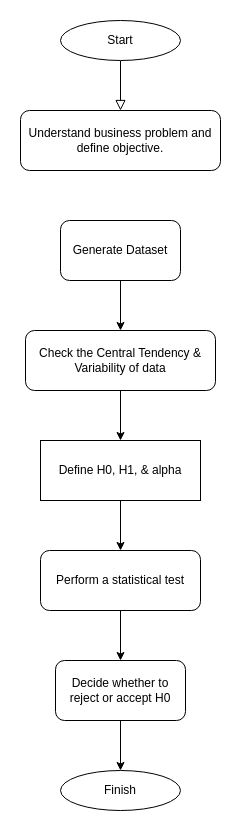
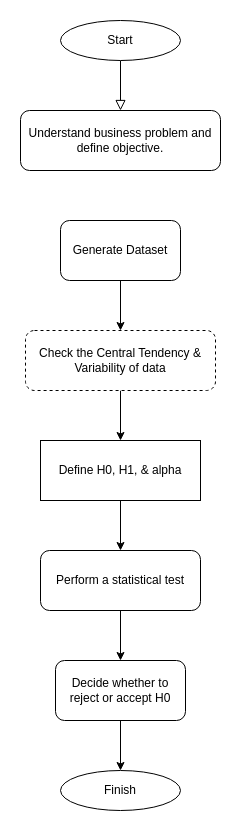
(121, 361) -> (121, 361)
